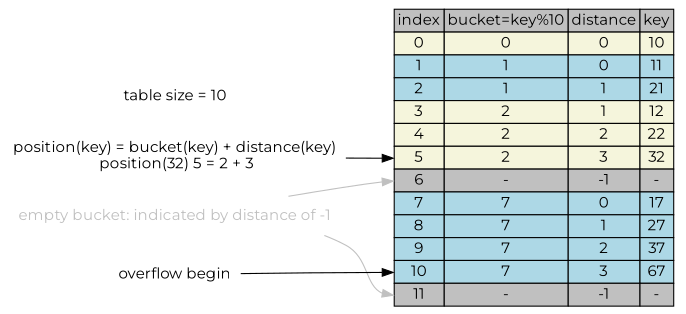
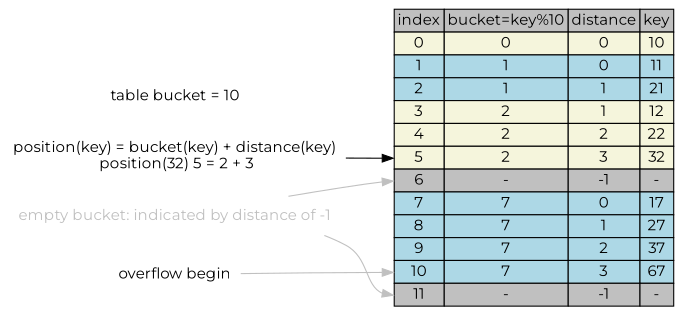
(175, 96) -> (175, 96)
(311, 273) -> (311, 273)
